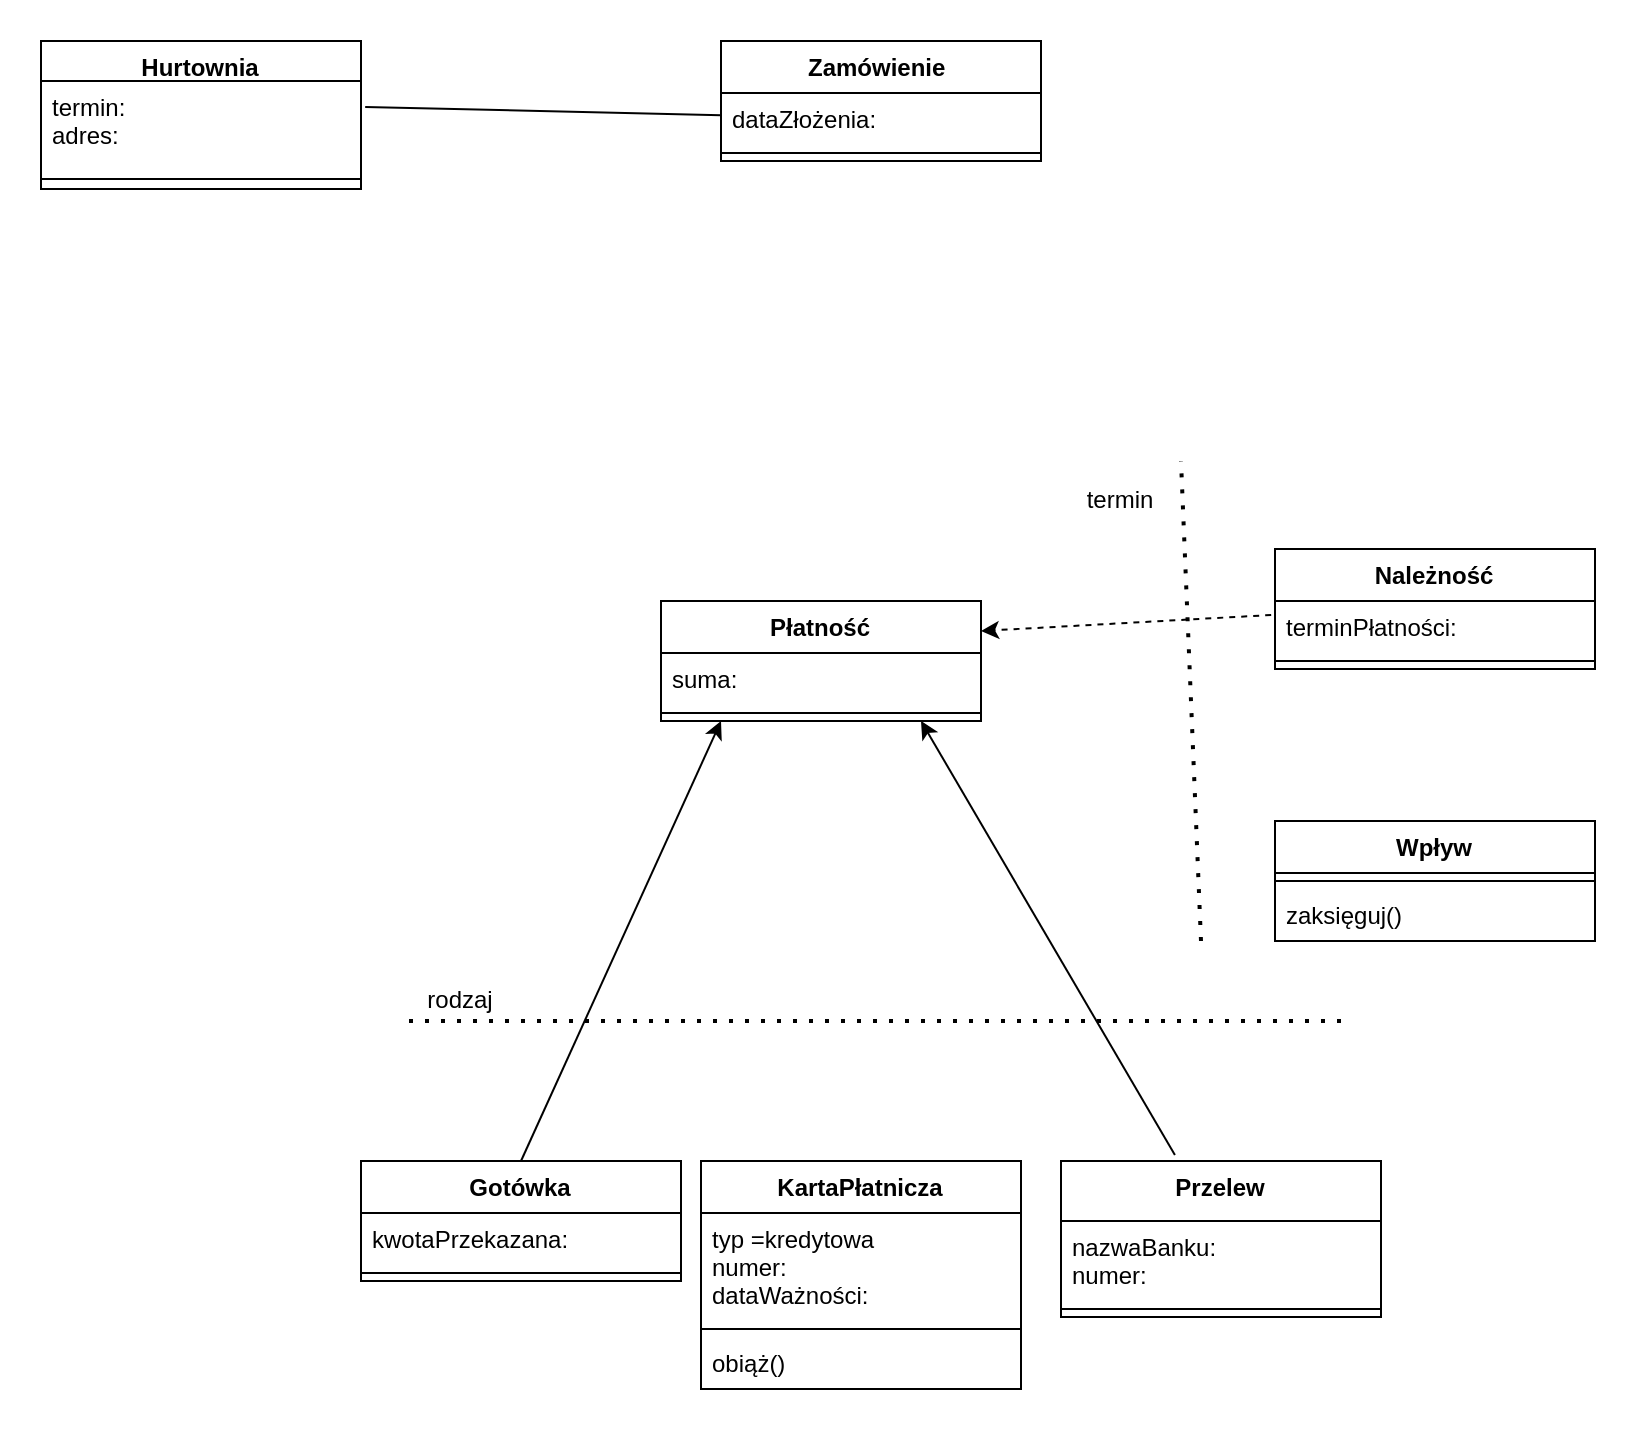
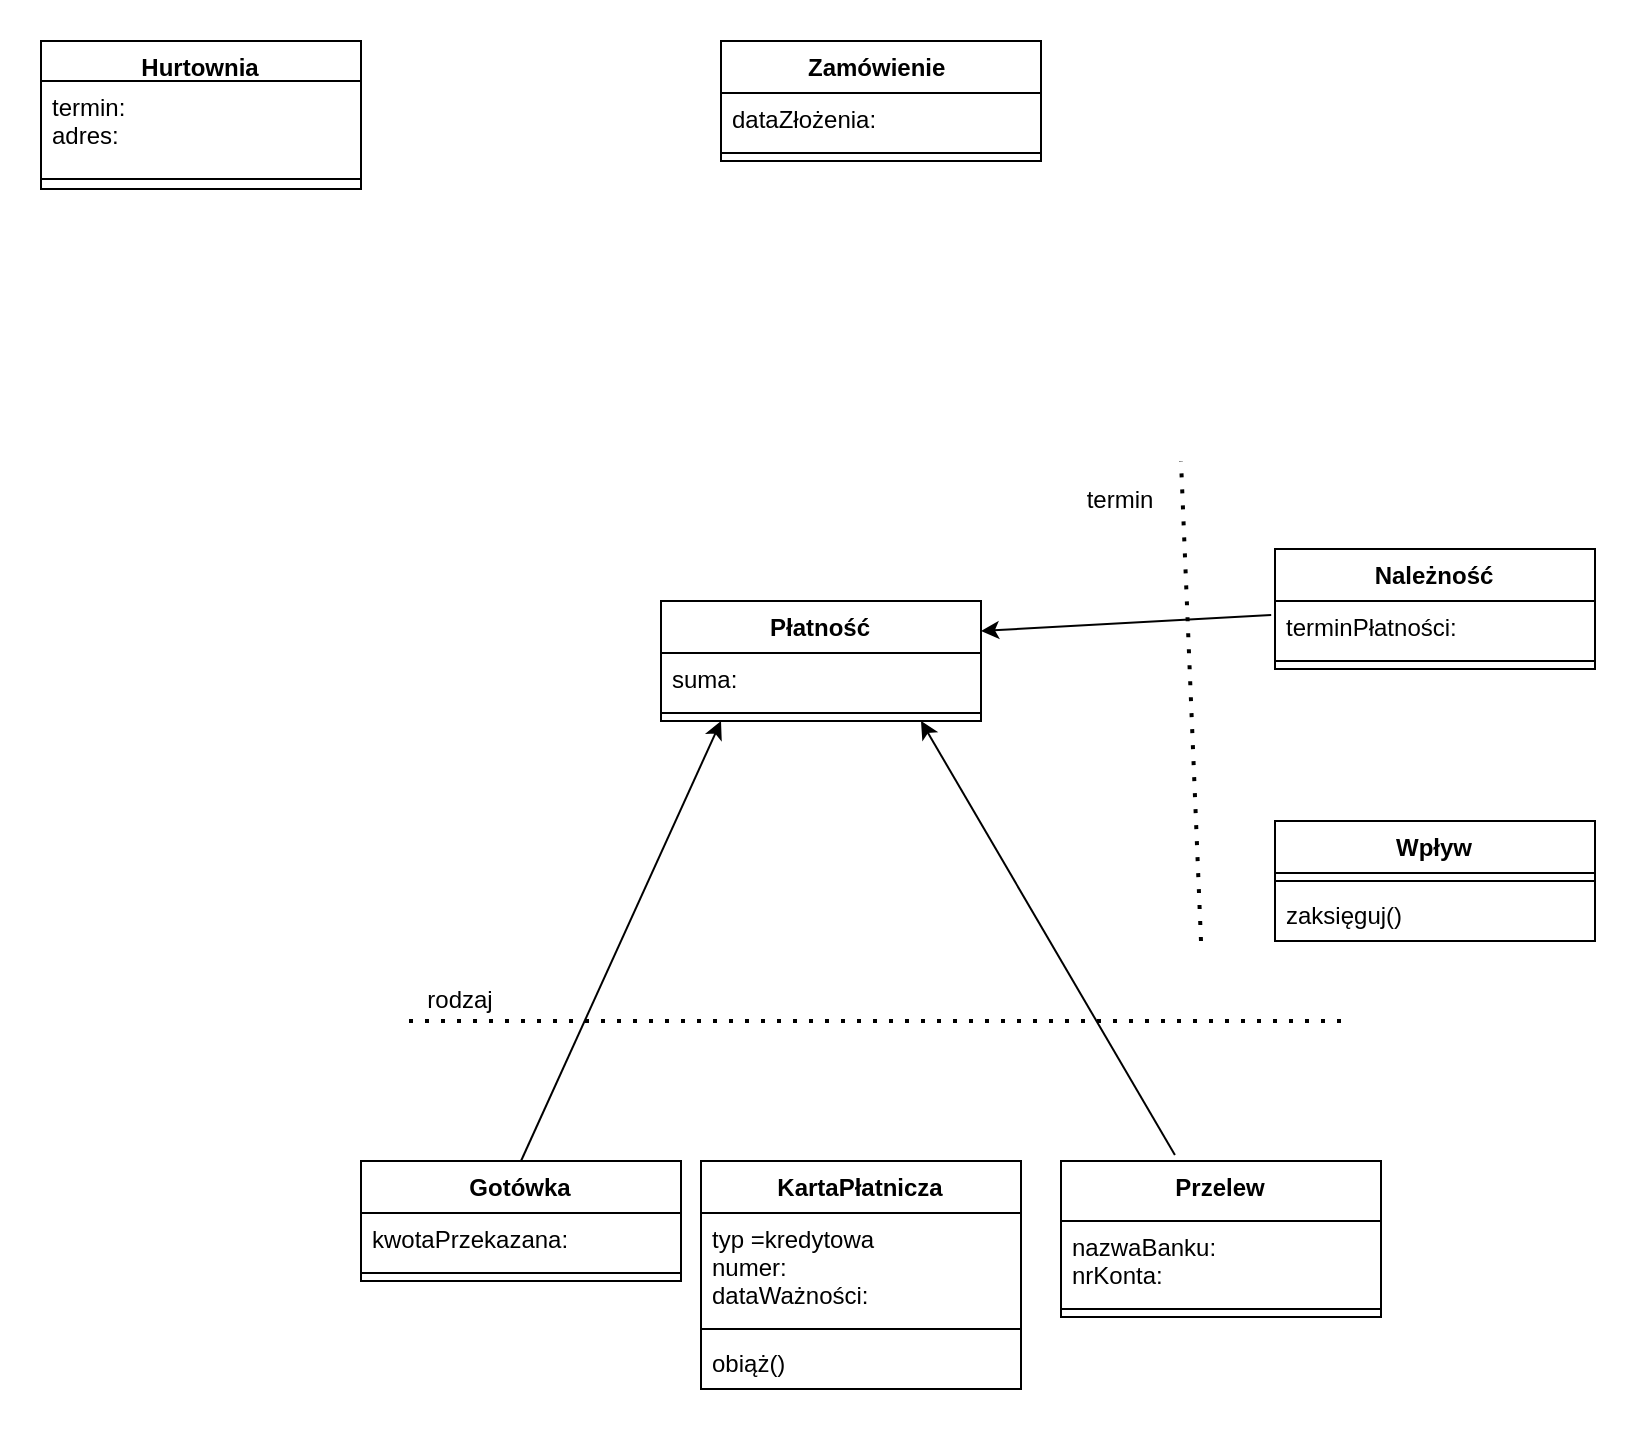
(542, 111) -> none
(1089, 625) -> (1089, 625)
(1143, 1248) -> (1143, 1248)
